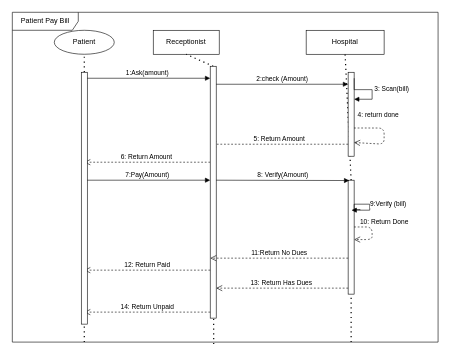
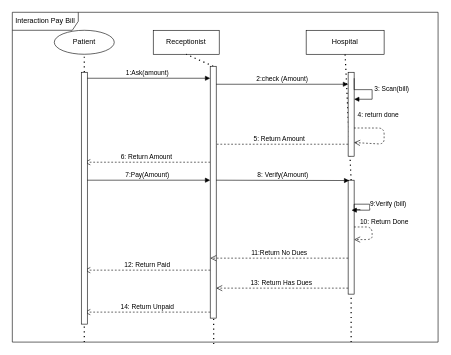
(45, 21) -> (45, 21)
